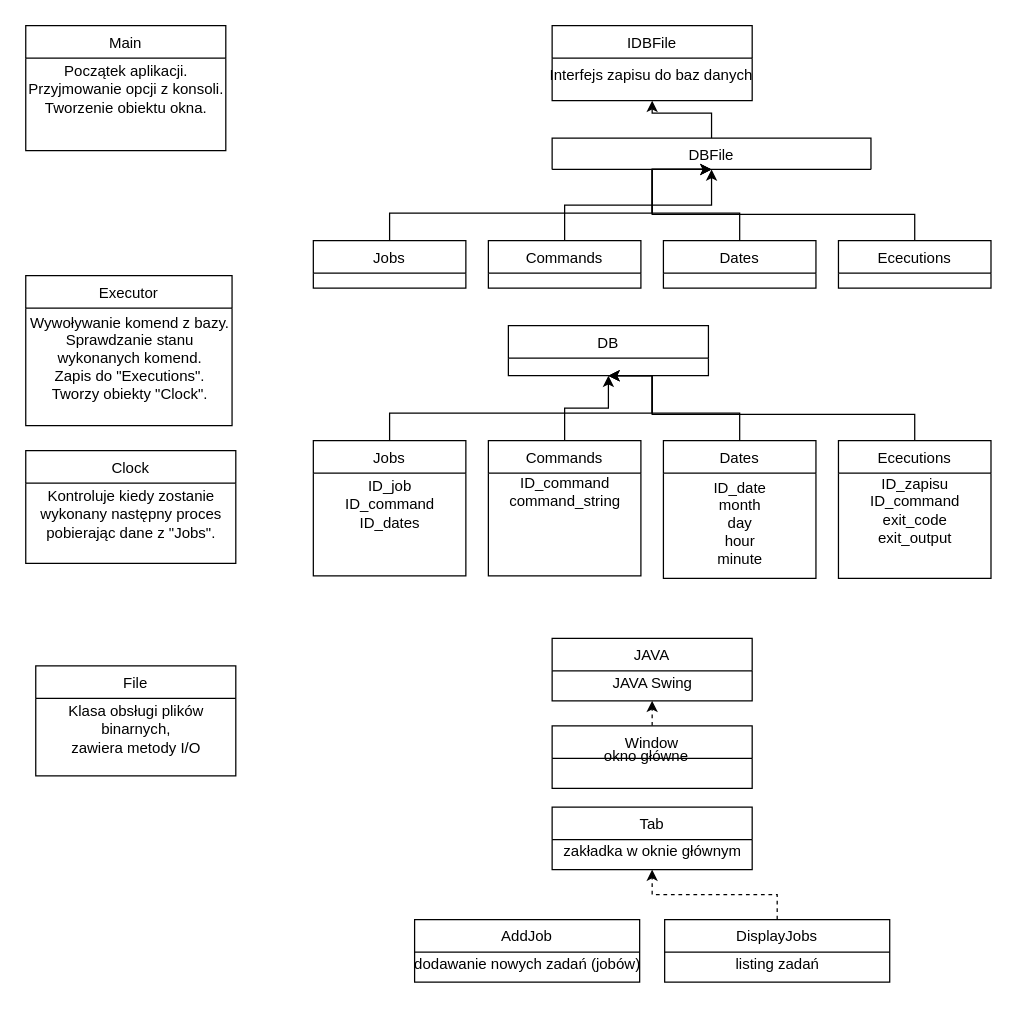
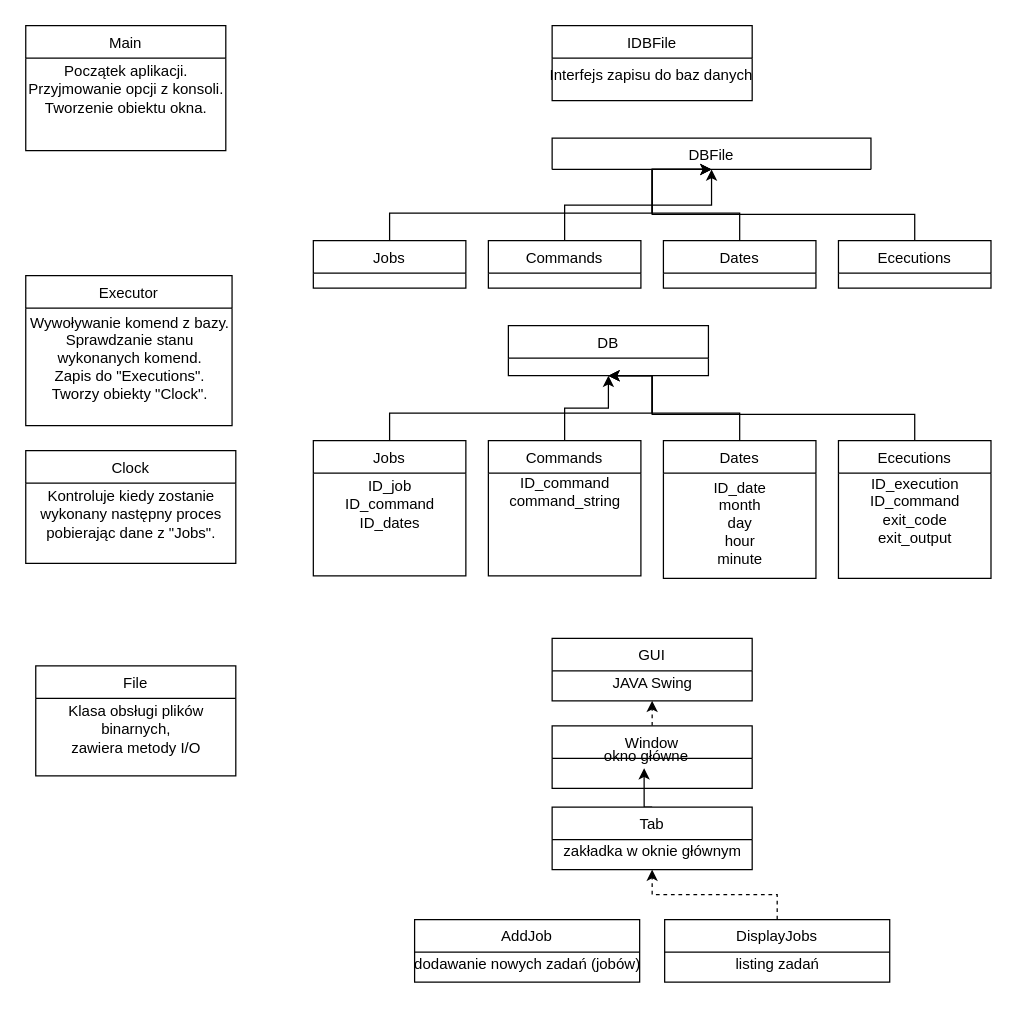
(692, 113) -> none
(915, 511) -> (915, 511)
(651, 655) -> (651, 655)
none -> (644, 792)
